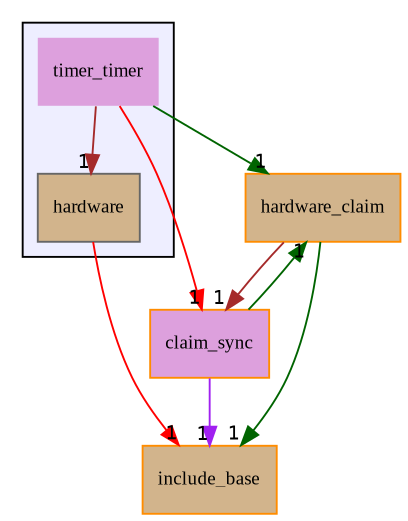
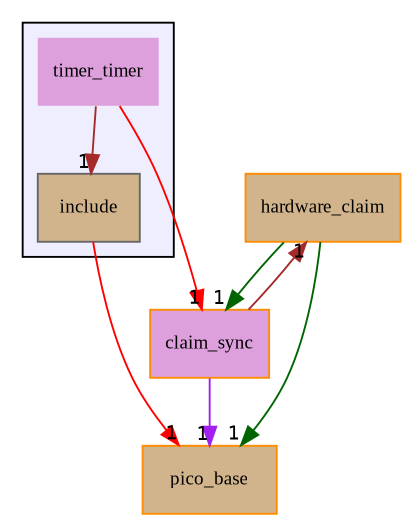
(202, 135) -> none
(89, 208) -> (89, 208)
(260, 268) -> (260, 268)
(272, 284) -> (272, 284)
(210, 480) -> (210, 480)
